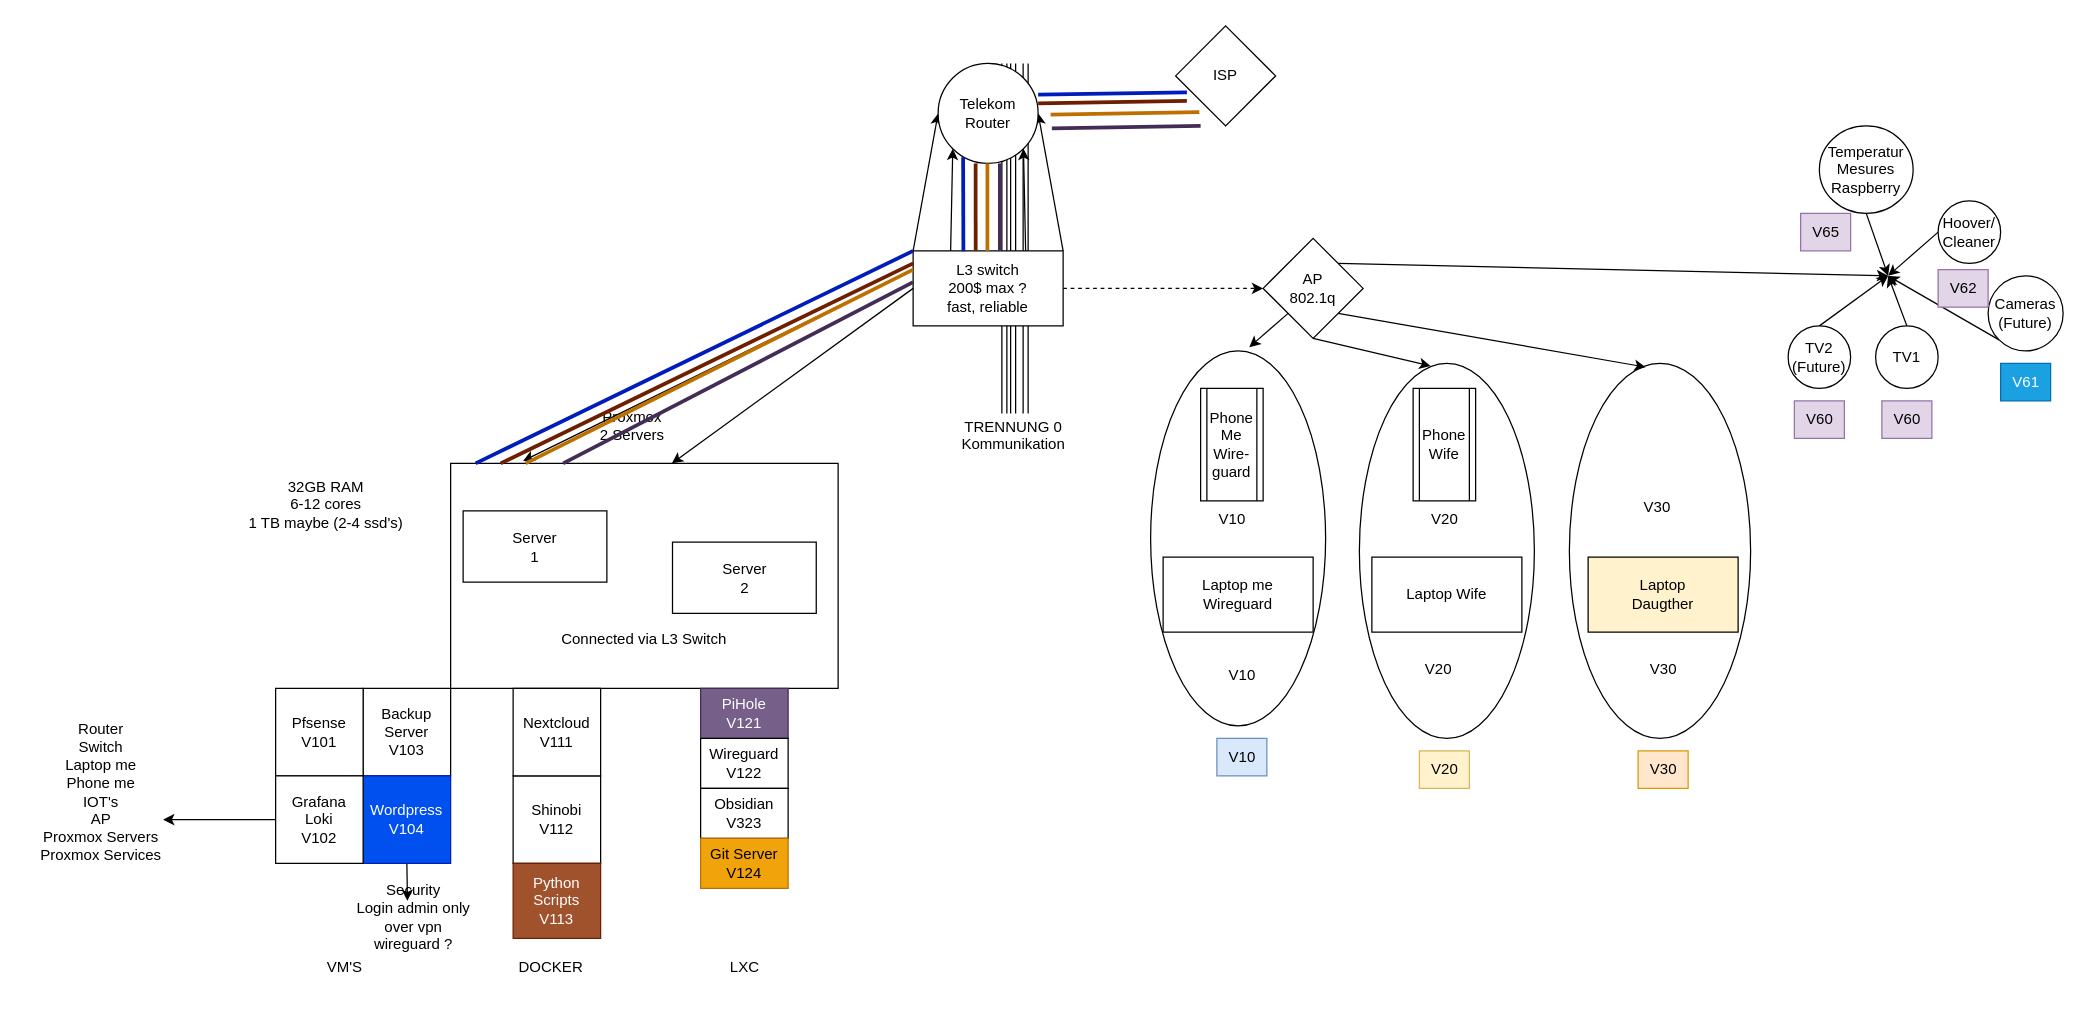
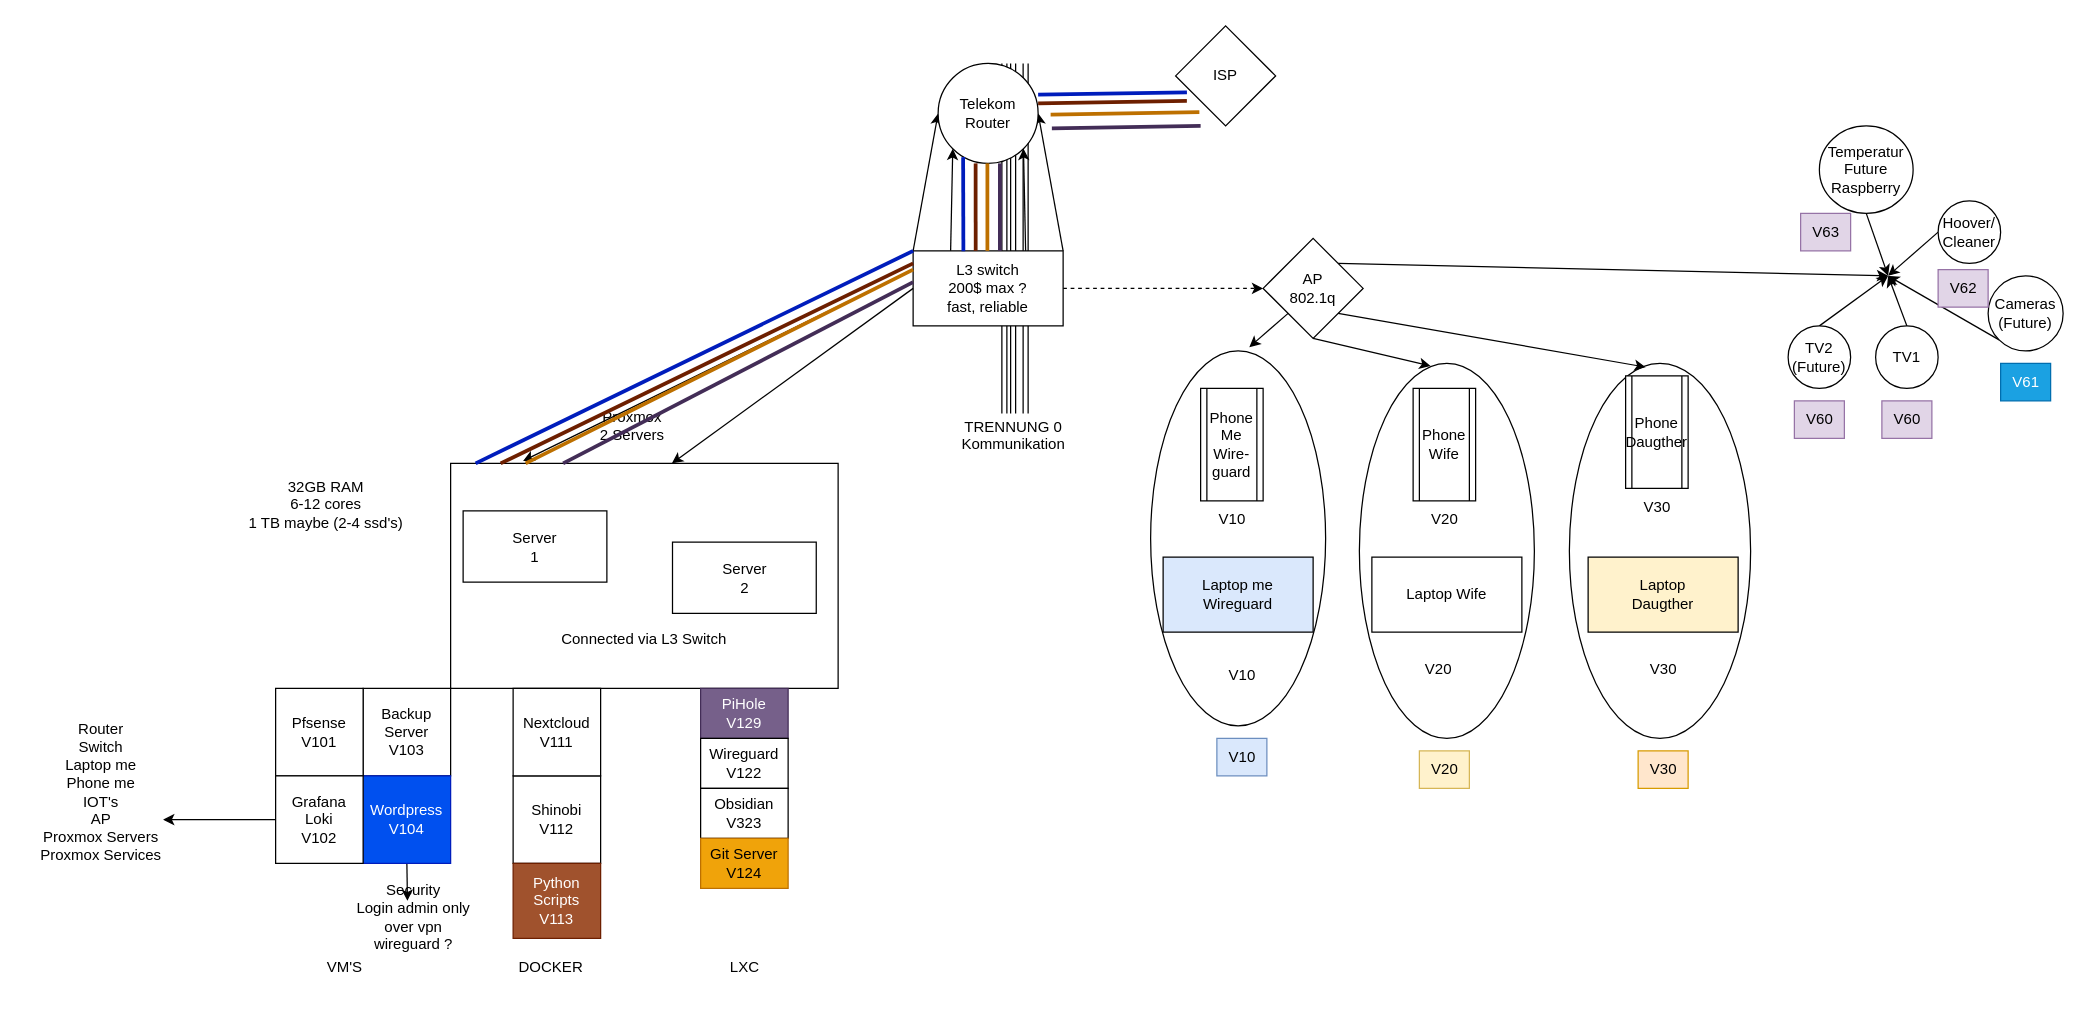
(1866, 169) -> (1866, 169)
(1826, 232) -> (1826, 232)
none -> (1657, 432)
(1238, 594) -> (1238, 594)
(744, 713) -> (744, 713)
